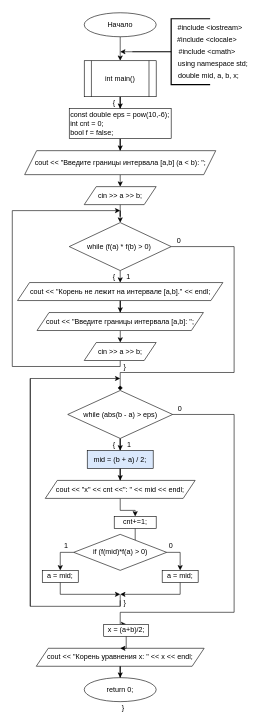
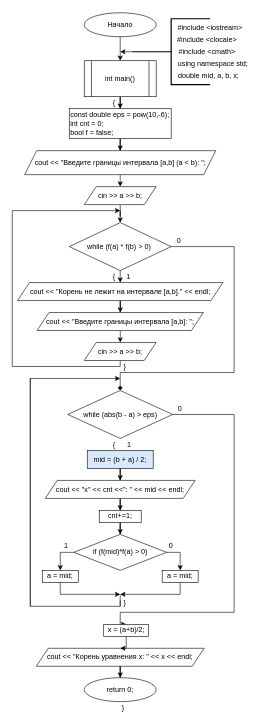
(120, 446) -> none
(135, 522) -> (120, 516)
